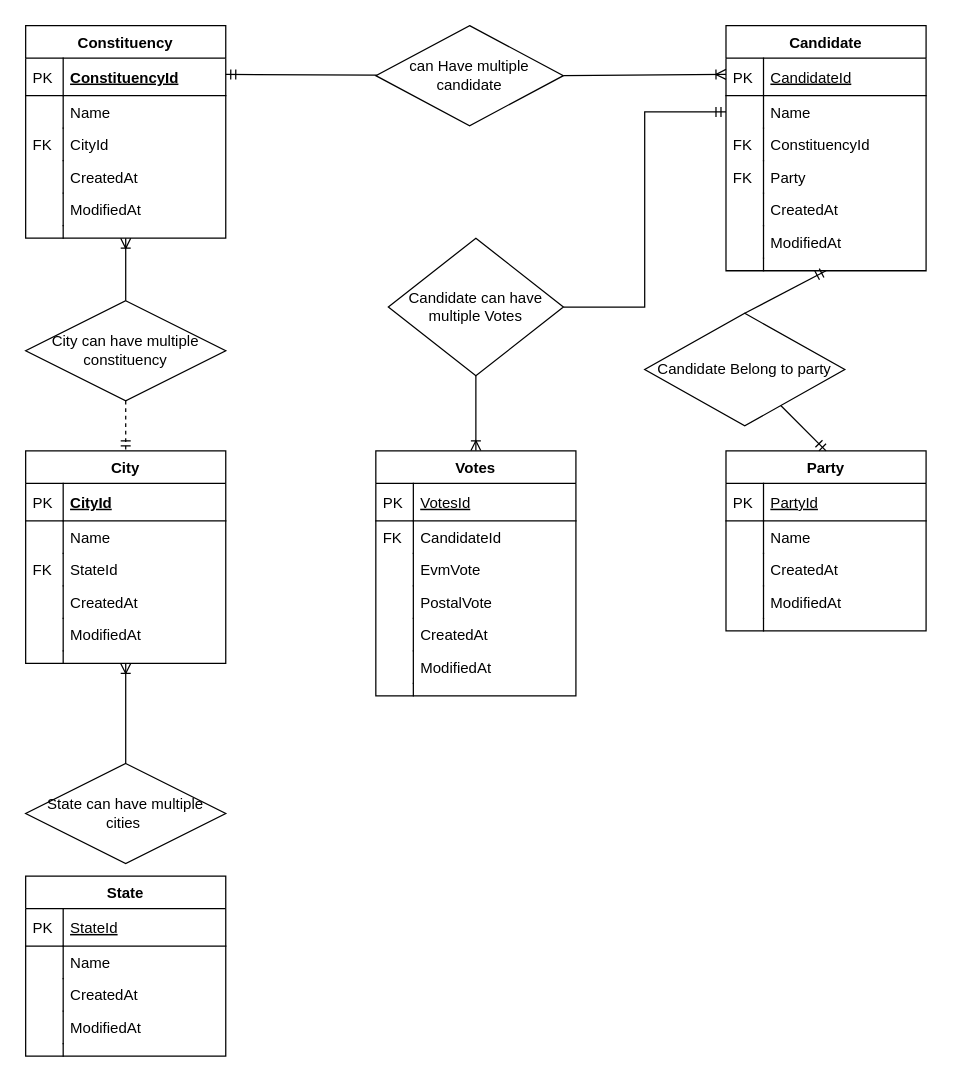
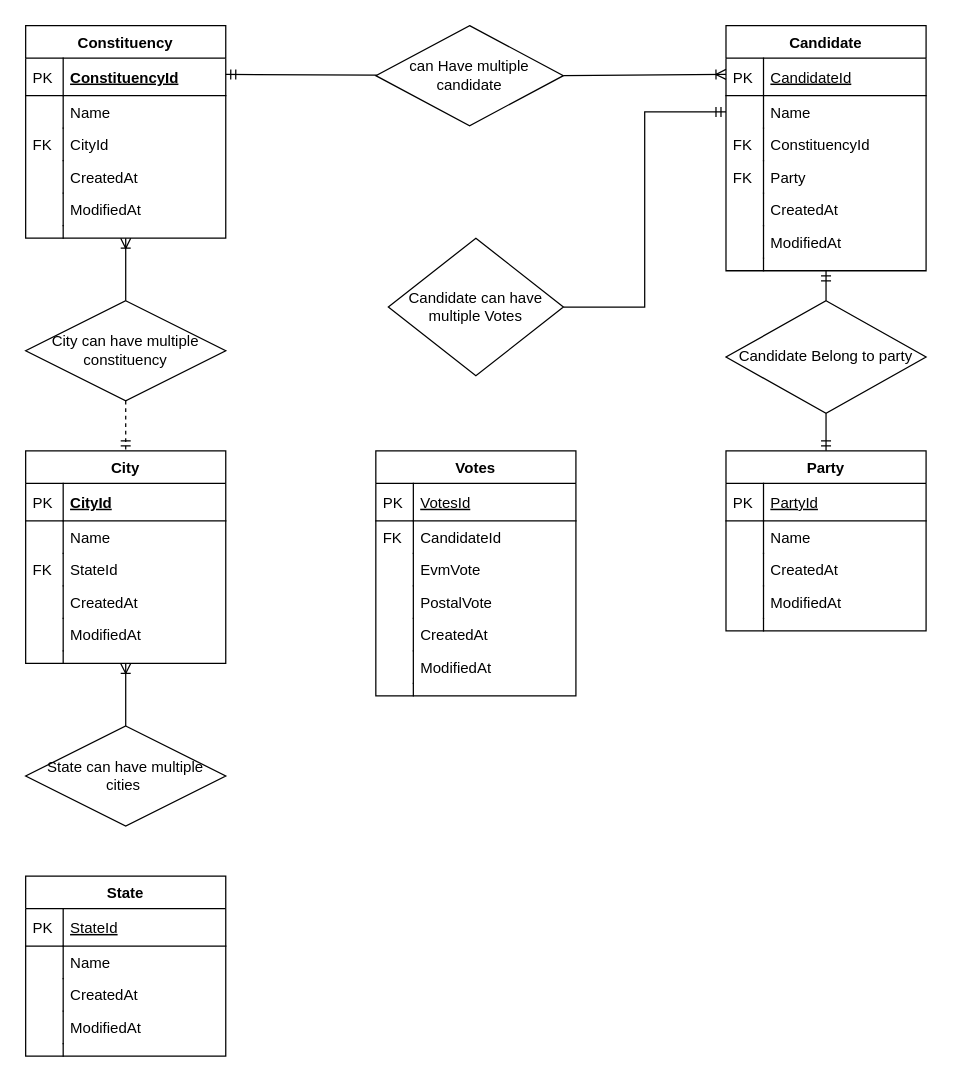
(744, 369) -> (826, 357)
(476, 413) -> none
(126, 813) -> (126, 776)
